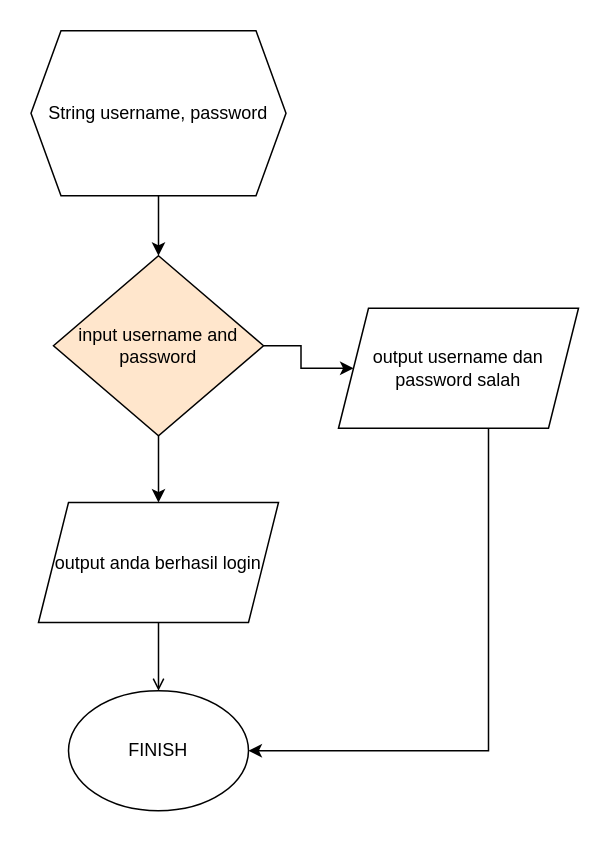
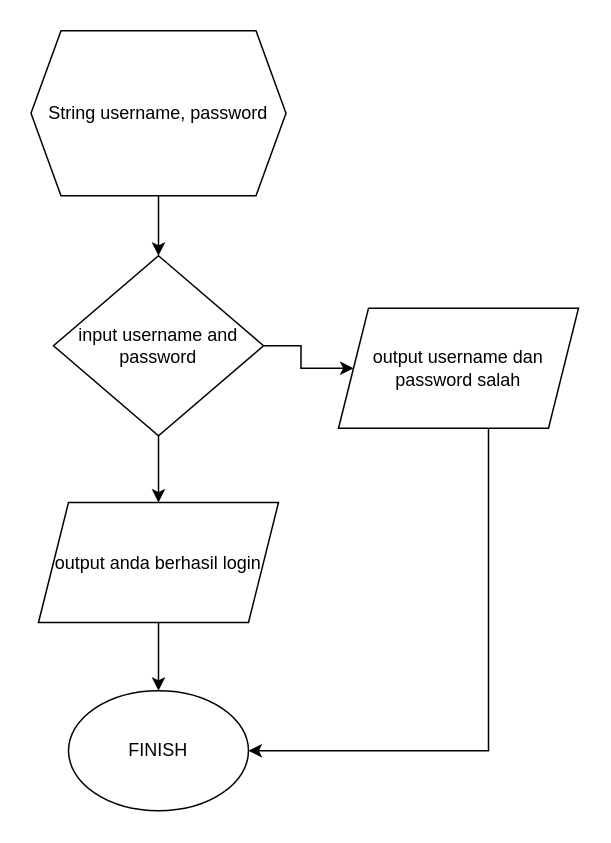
(158, 346) -> (158, 346)
(158, 681) -> (158, 679)
